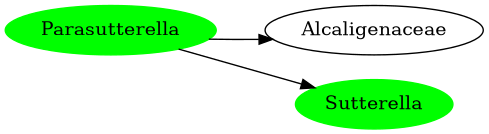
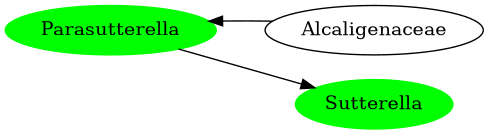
(234, 39) -> (248, 21)
